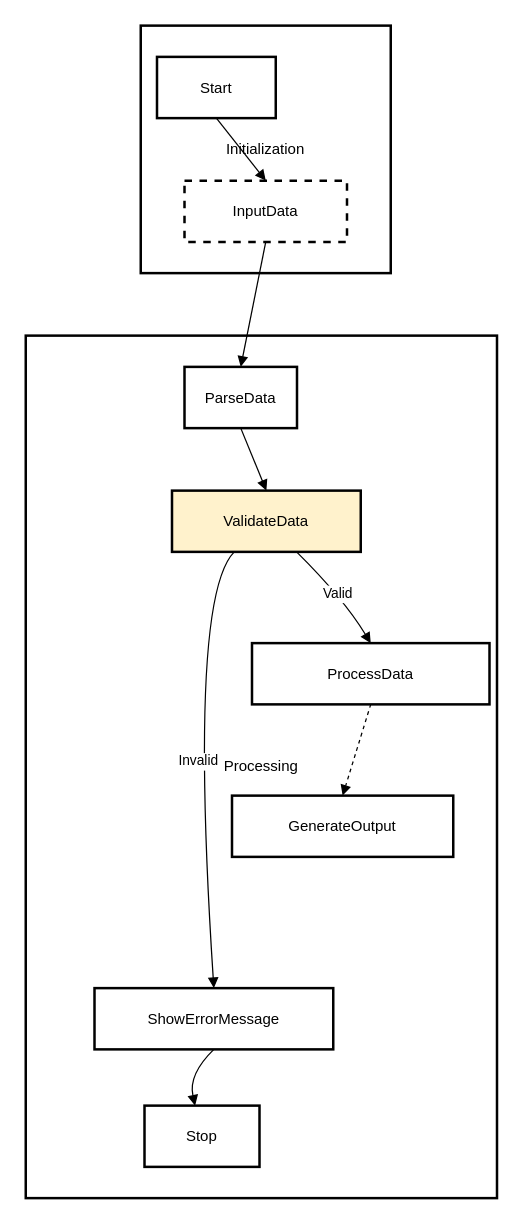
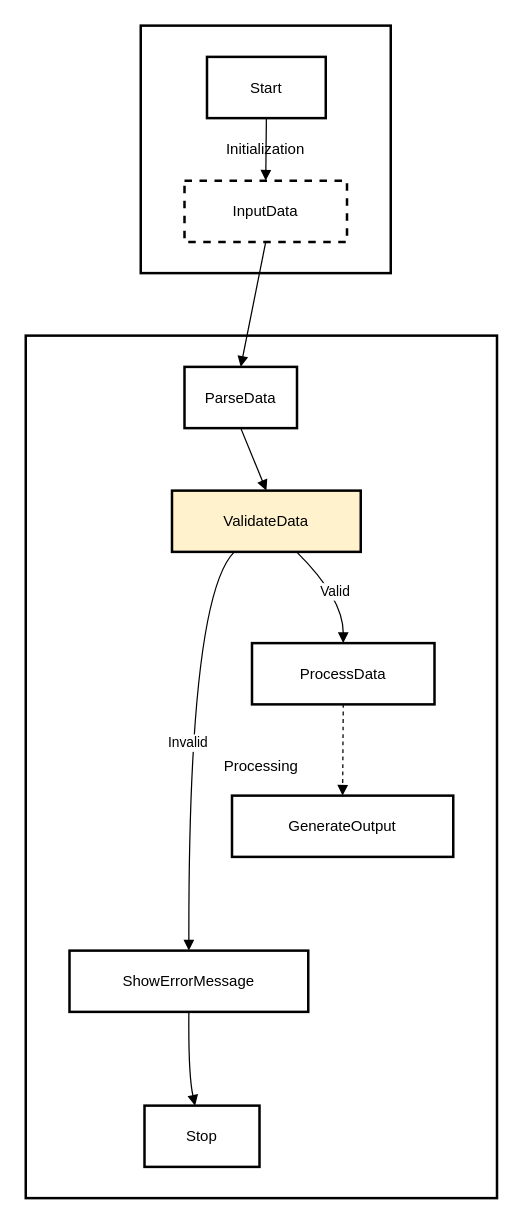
(216, 88) -> (266, 88)
(371, 674) -> (343, 674)
(214, 1019) -> (189, 981)
